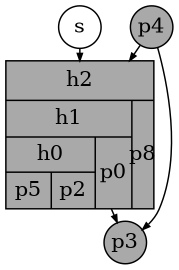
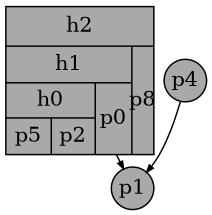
(80, 27) -> none
(137, 50) -> none
(125, 243) -> (133, 188)
